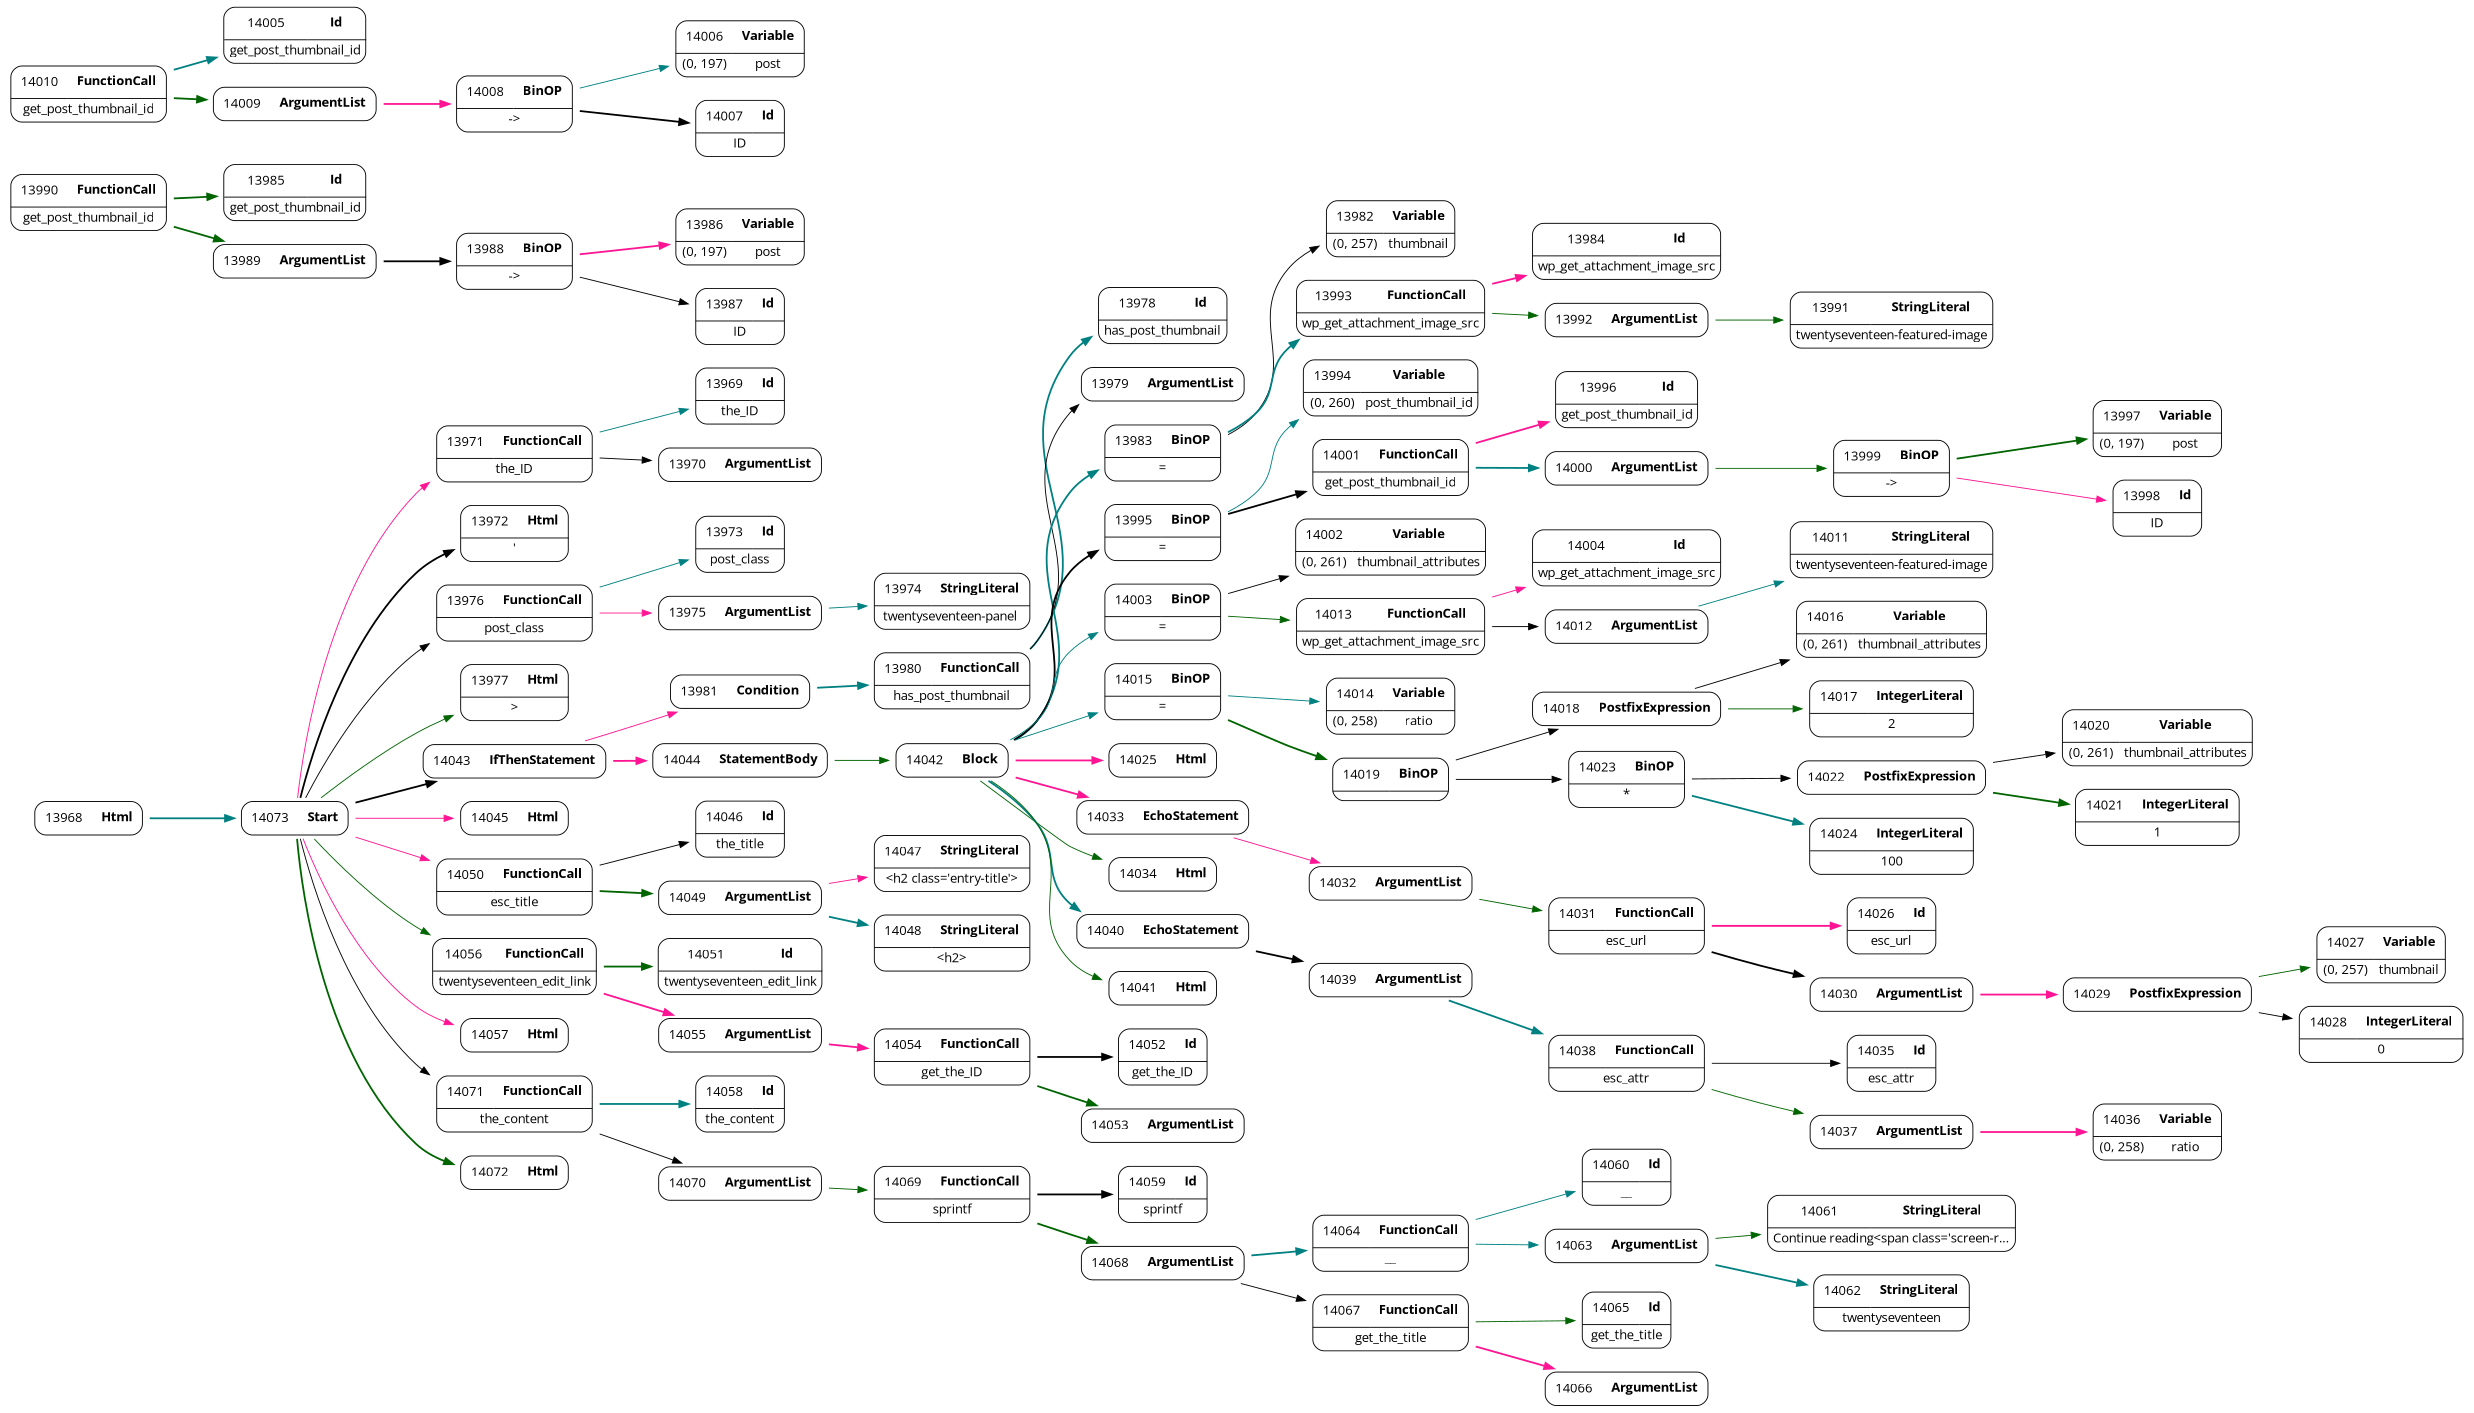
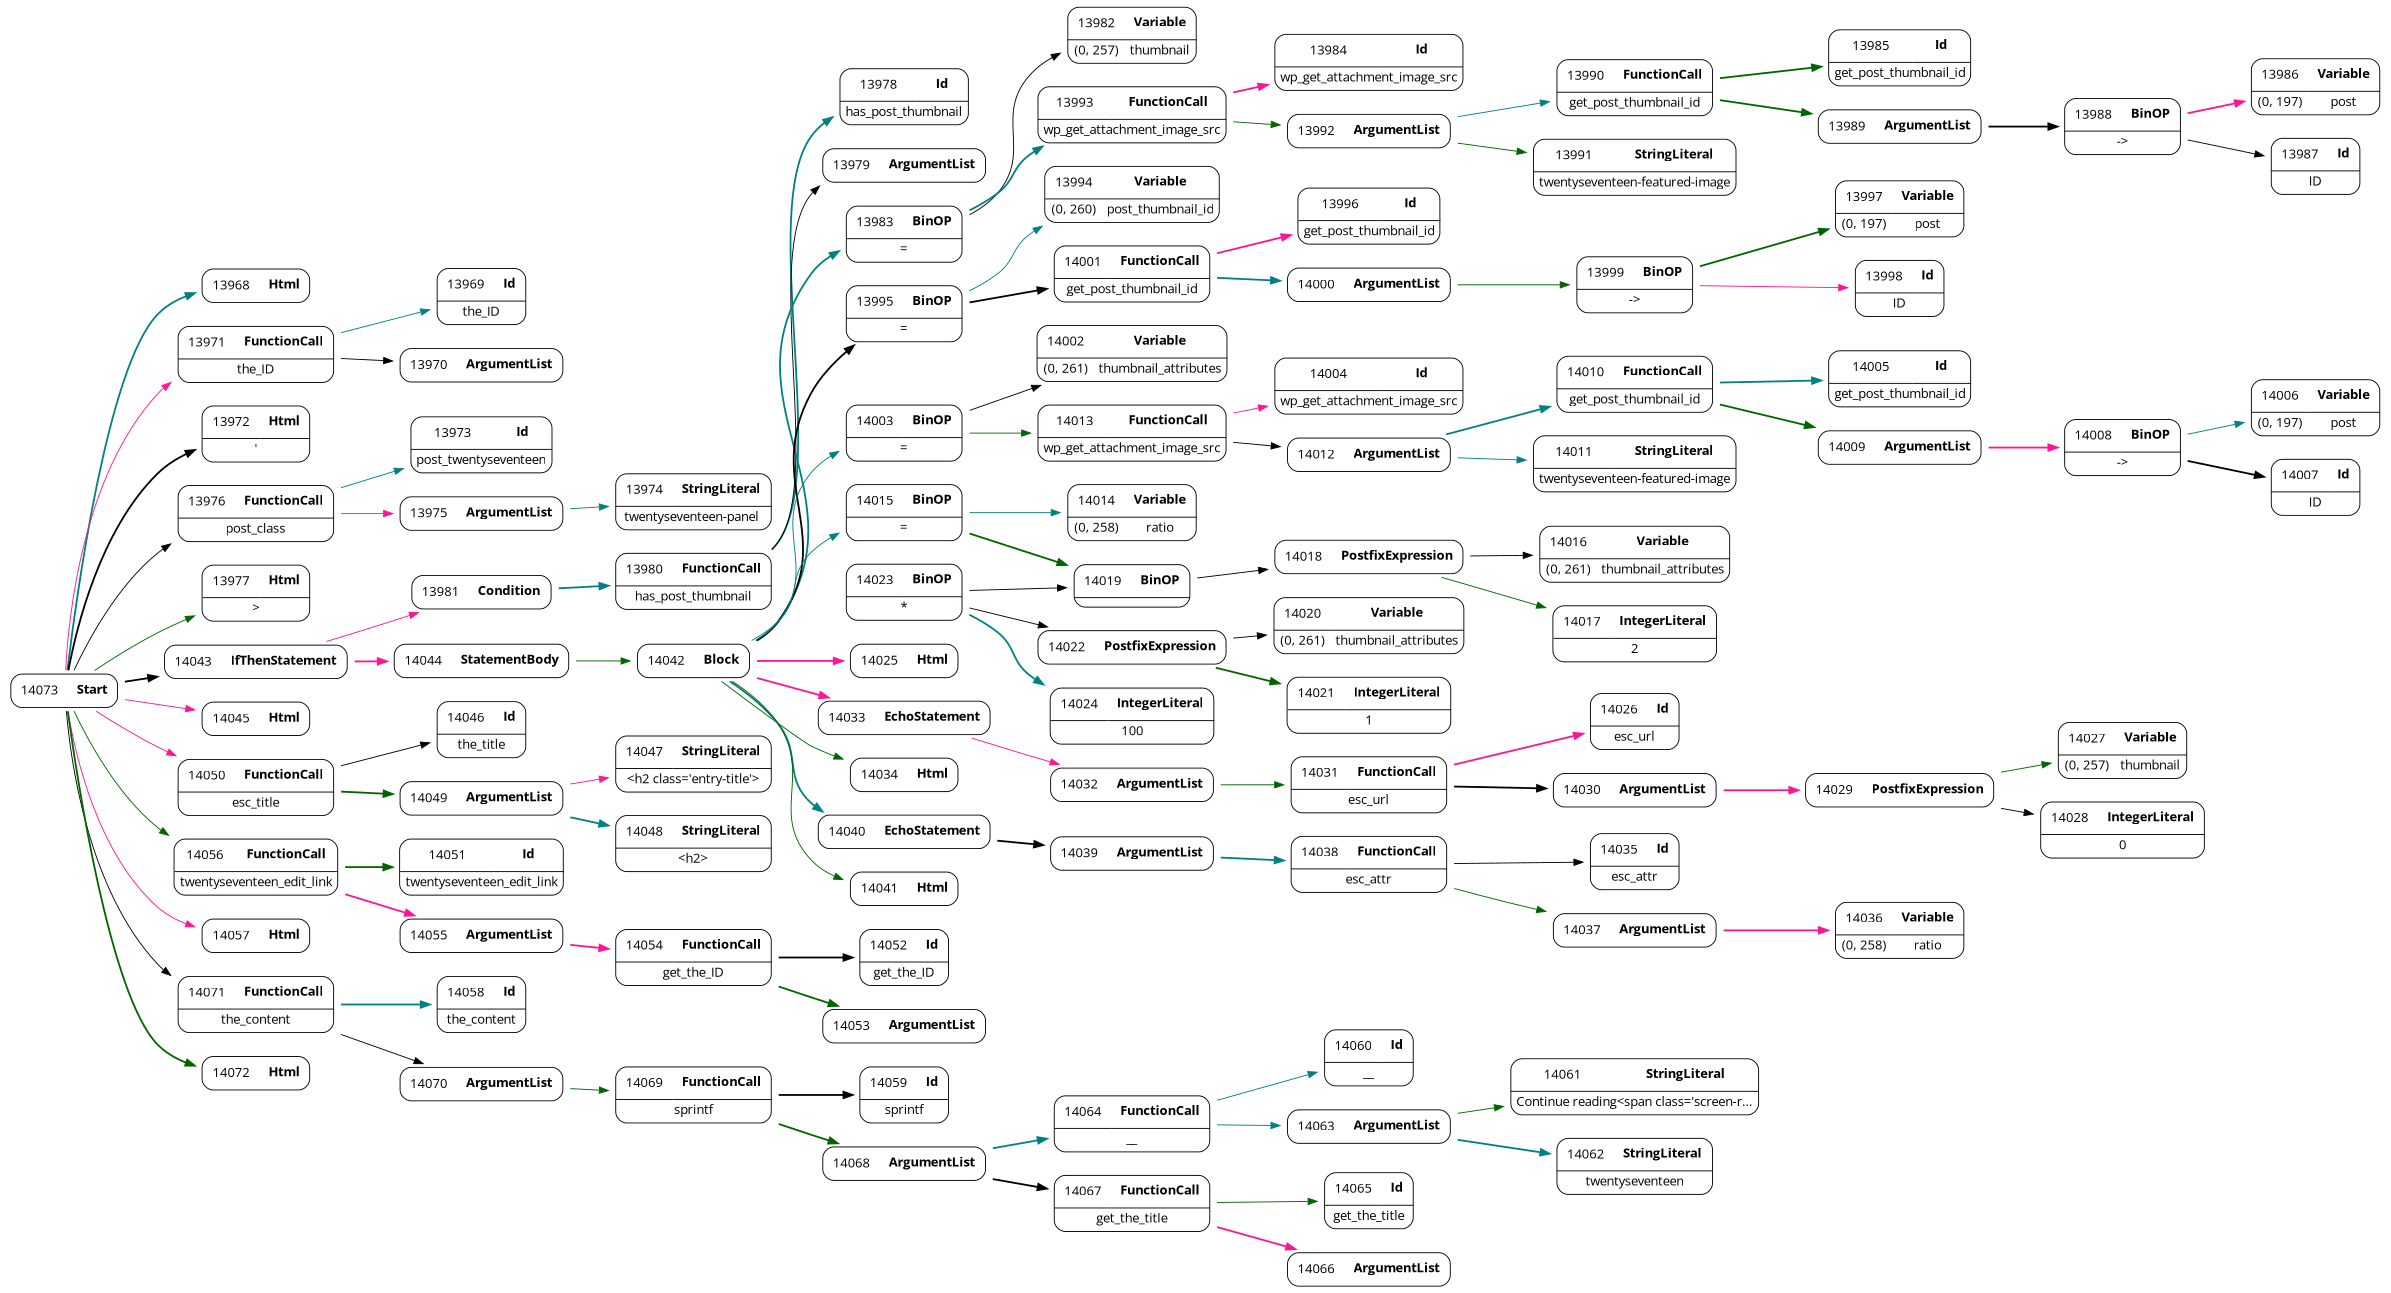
none -> (1499, 110)
none -> (1493, 422)
(740, 560) -> (481, 460)
(1504, 779) -> (1014, 589)
(187, 818) -> (100, 471)
(1269, 1291) -> (1015, 1183)
